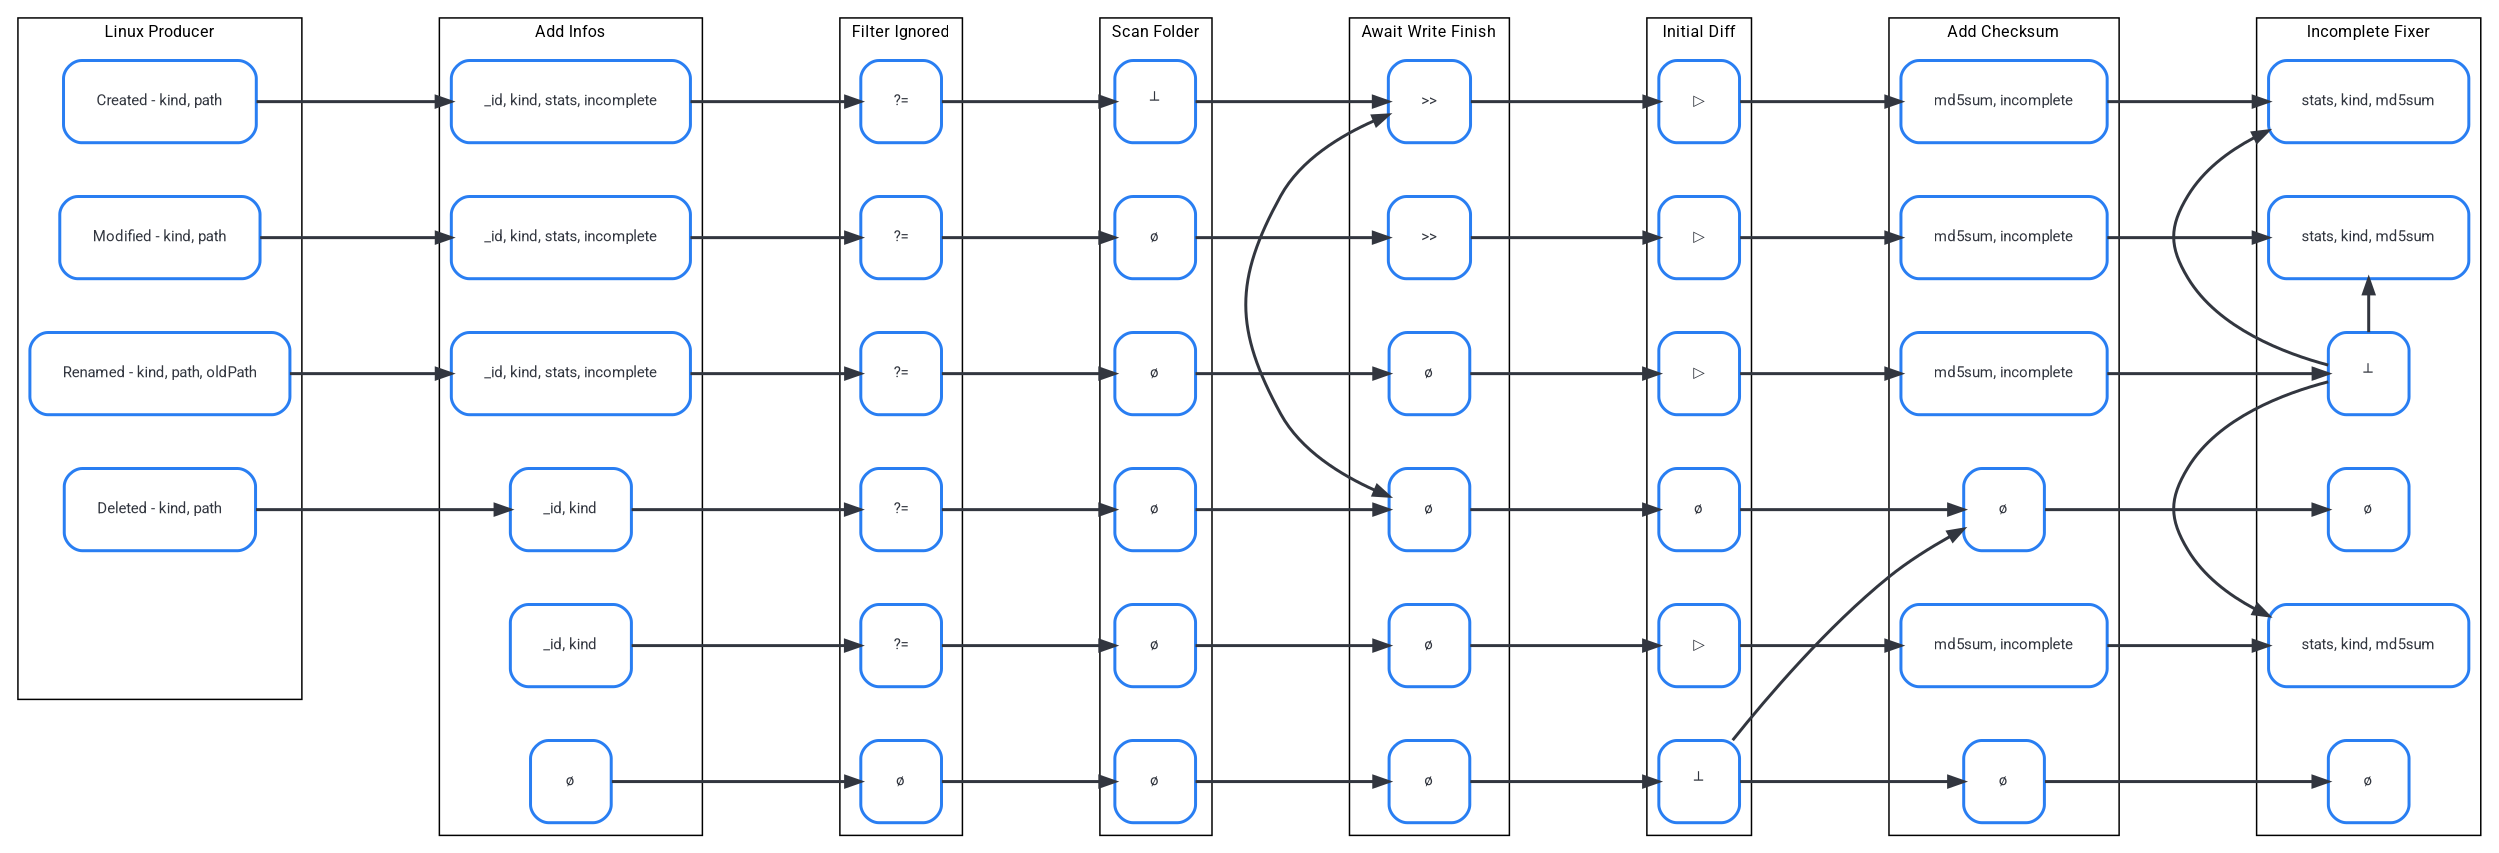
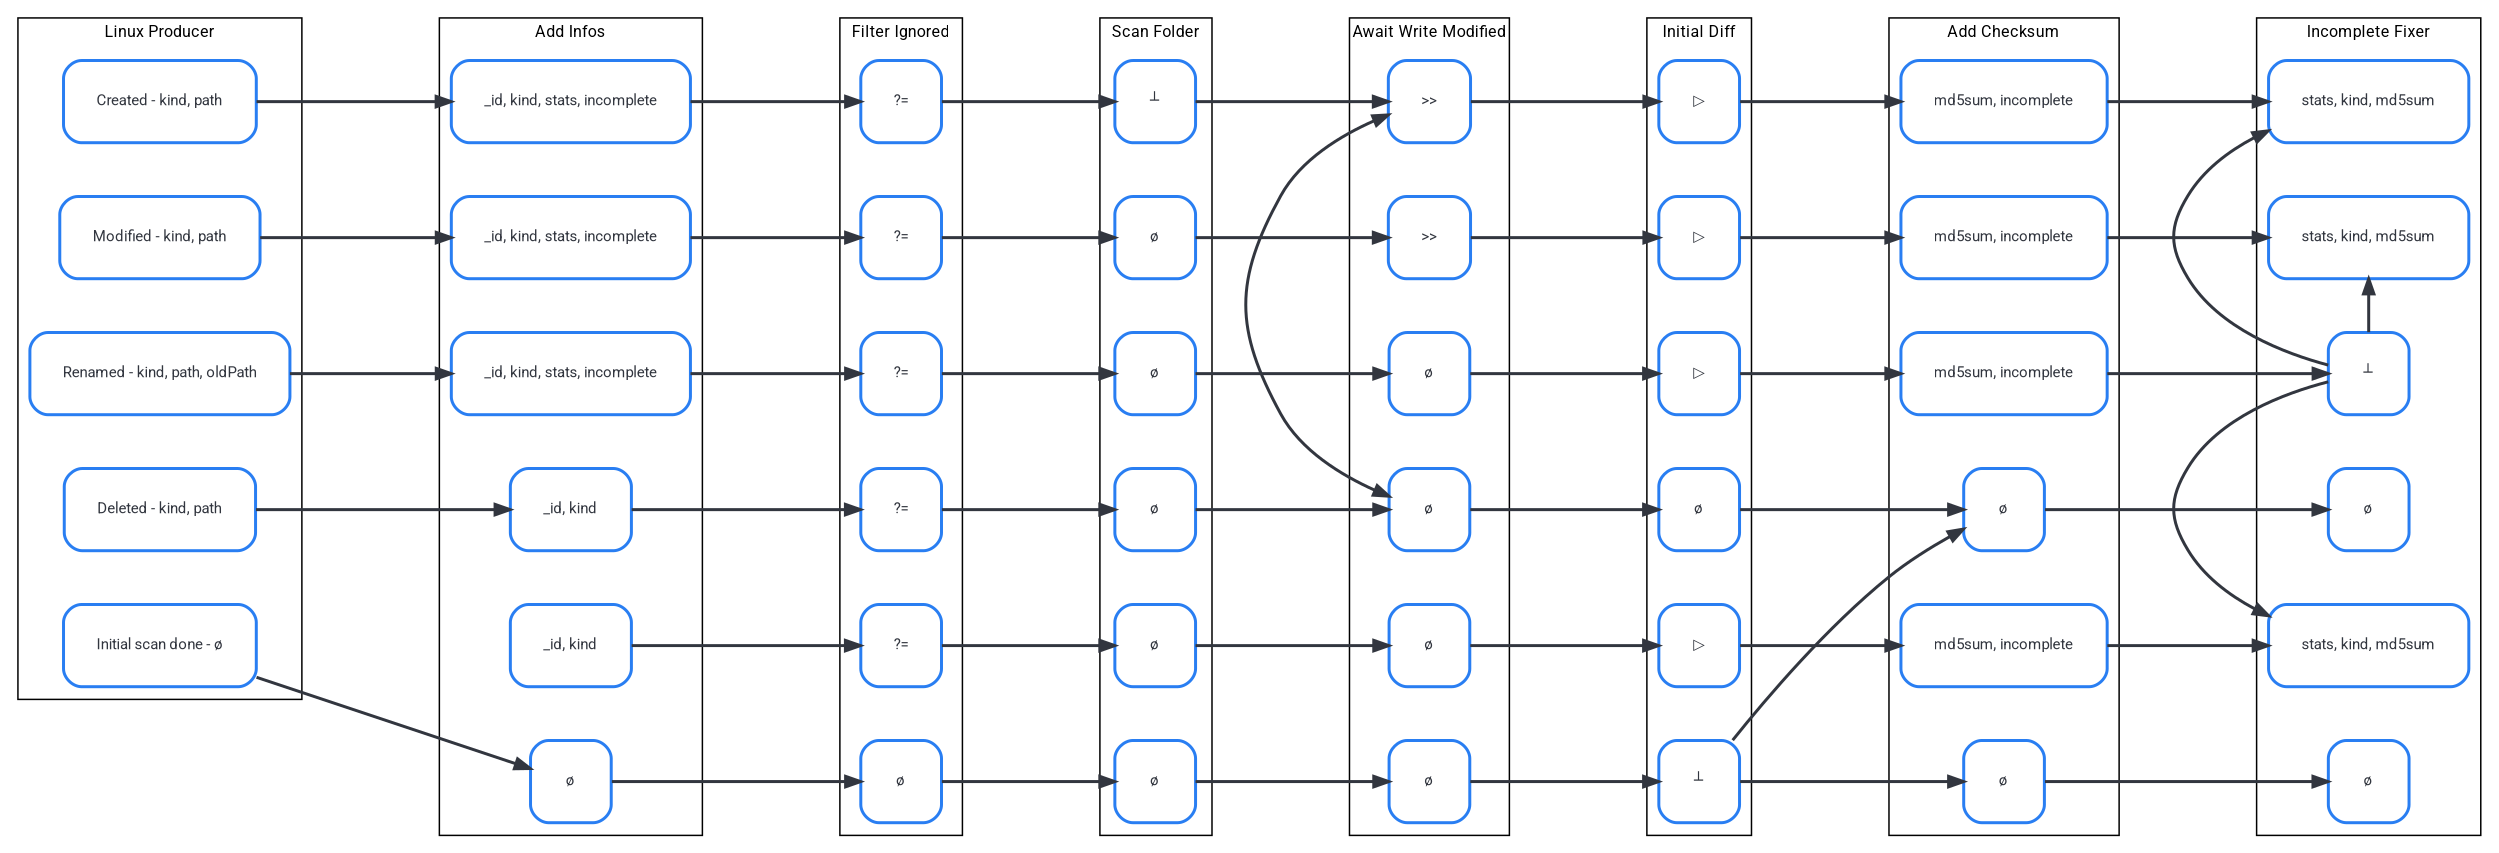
(1429, 33) -> (1429, 33)
none -> (160, 646)
